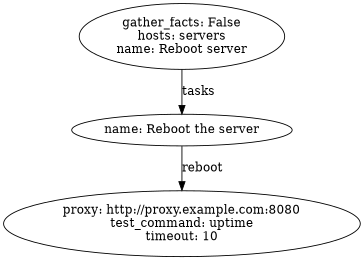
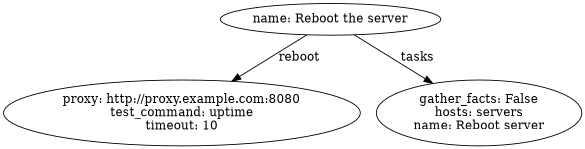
(182, 87) -> (390, 57)
